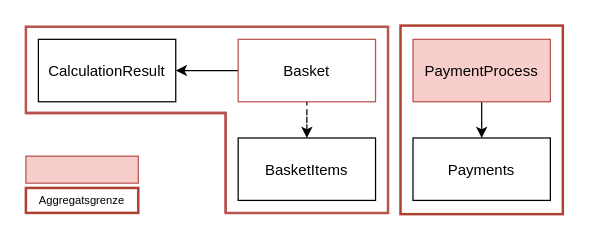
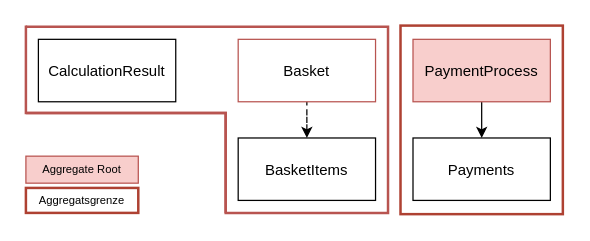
(211, 71) -> none
none -> (82, 170)
